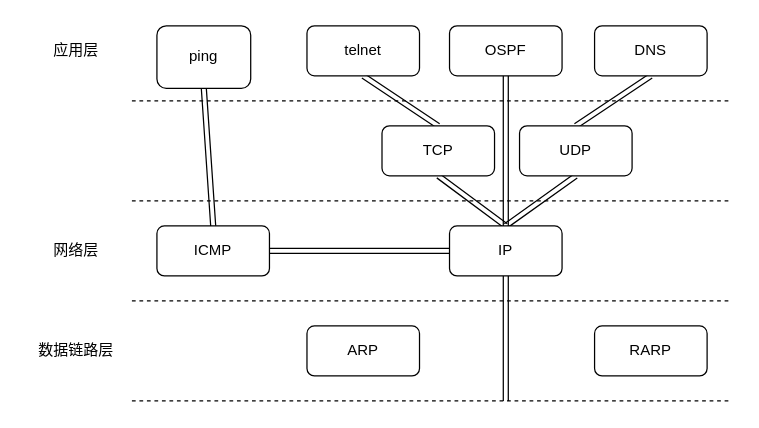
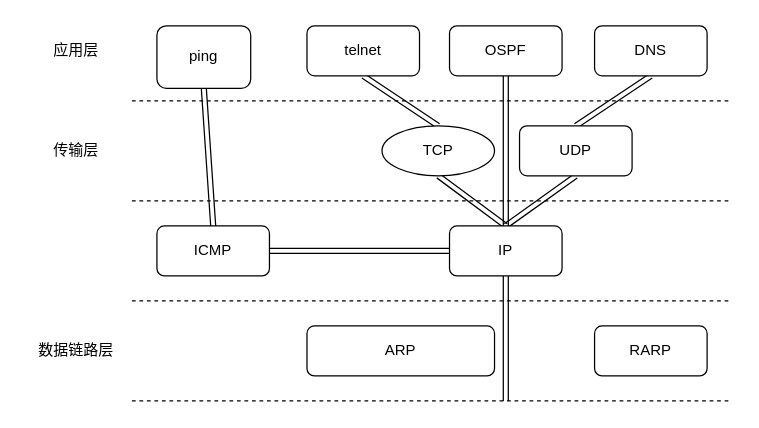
none -> (76, 151)
(438, 151) -> (438, 151)
(76, 251) -> none
(363, 351) -> (401, 351)
